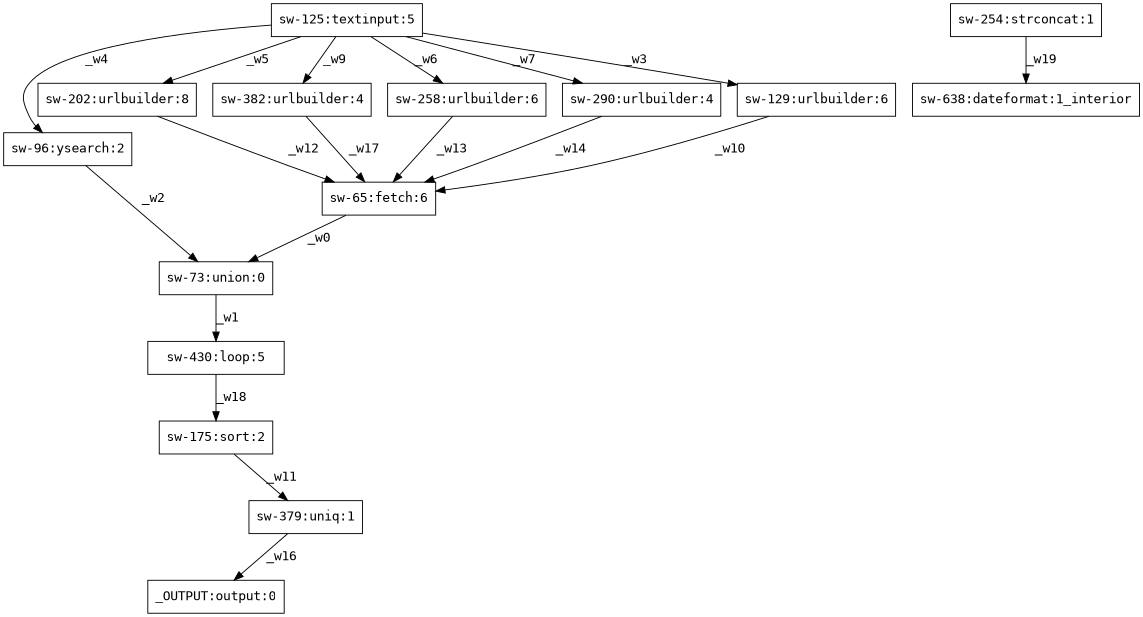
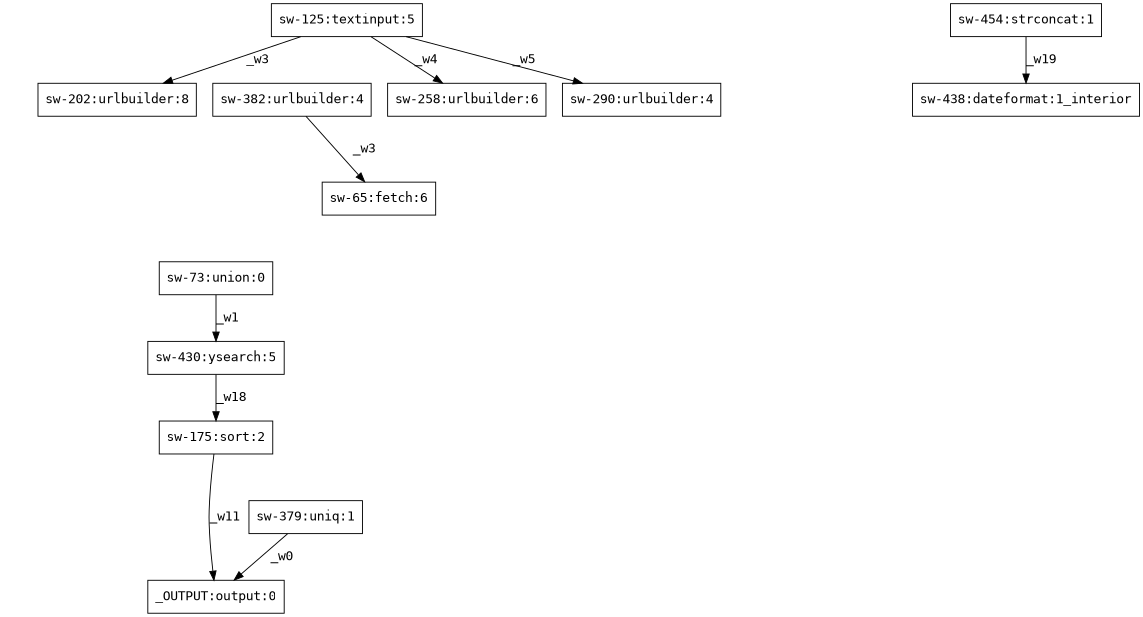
(1026, 20) -> (1026, 20)
(322, 56) -> none
(258, 60) -> (258, 60)
(426, 60) -> (426, 60)
(524, 60) -> (524, 60)
(816, 100) -> none
(1026, 100) -> (1026, 100)
(426, 146) -> none
(241, 148) -> none
(518, 148) -> none
(68, 149) -> none
(364, 149) -> (364, 149)
(302, 236) -> none
(216, 358) -> (216, 358)
(257, 474) -> (209, 512)
(282, 557) -> (282, 557)
